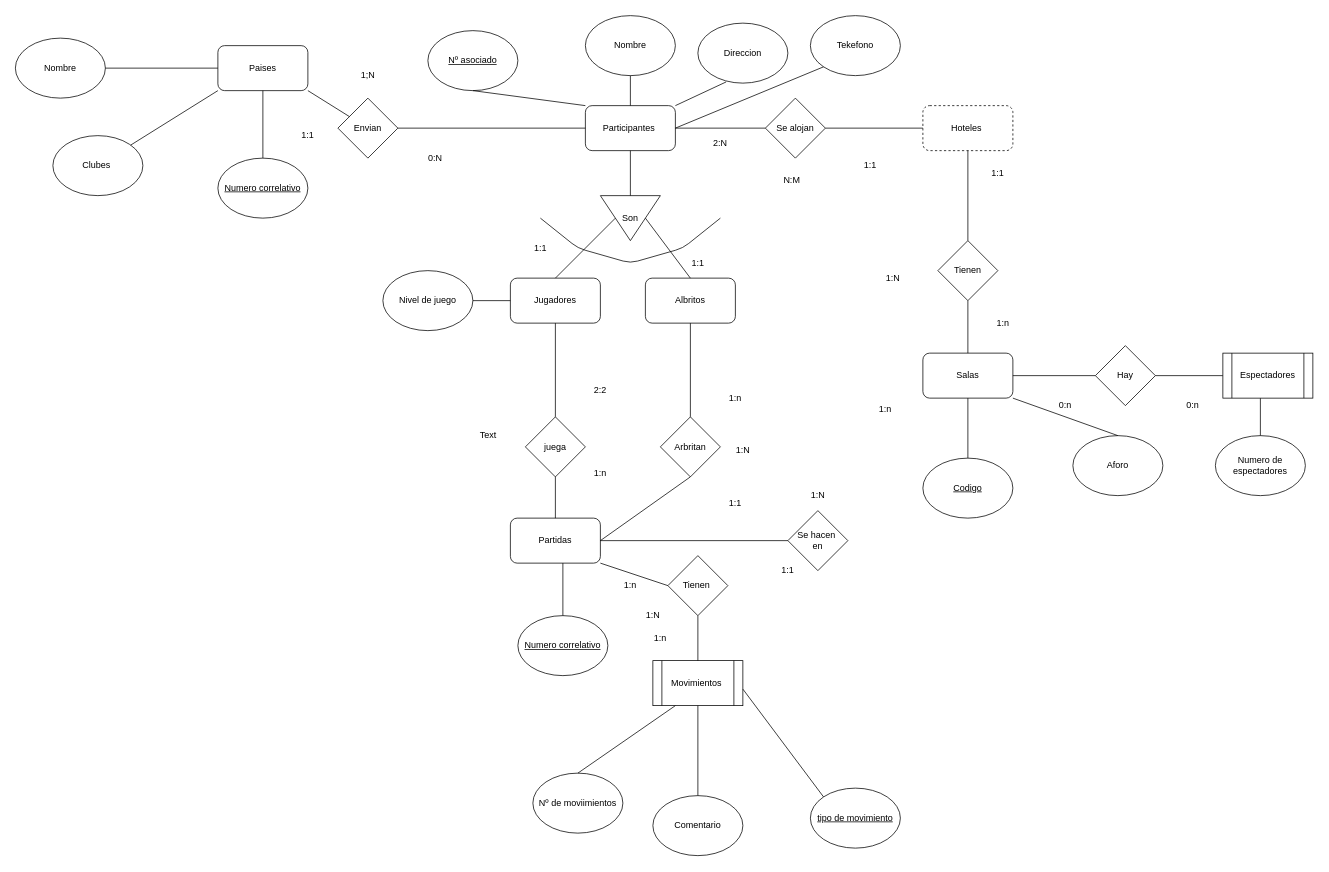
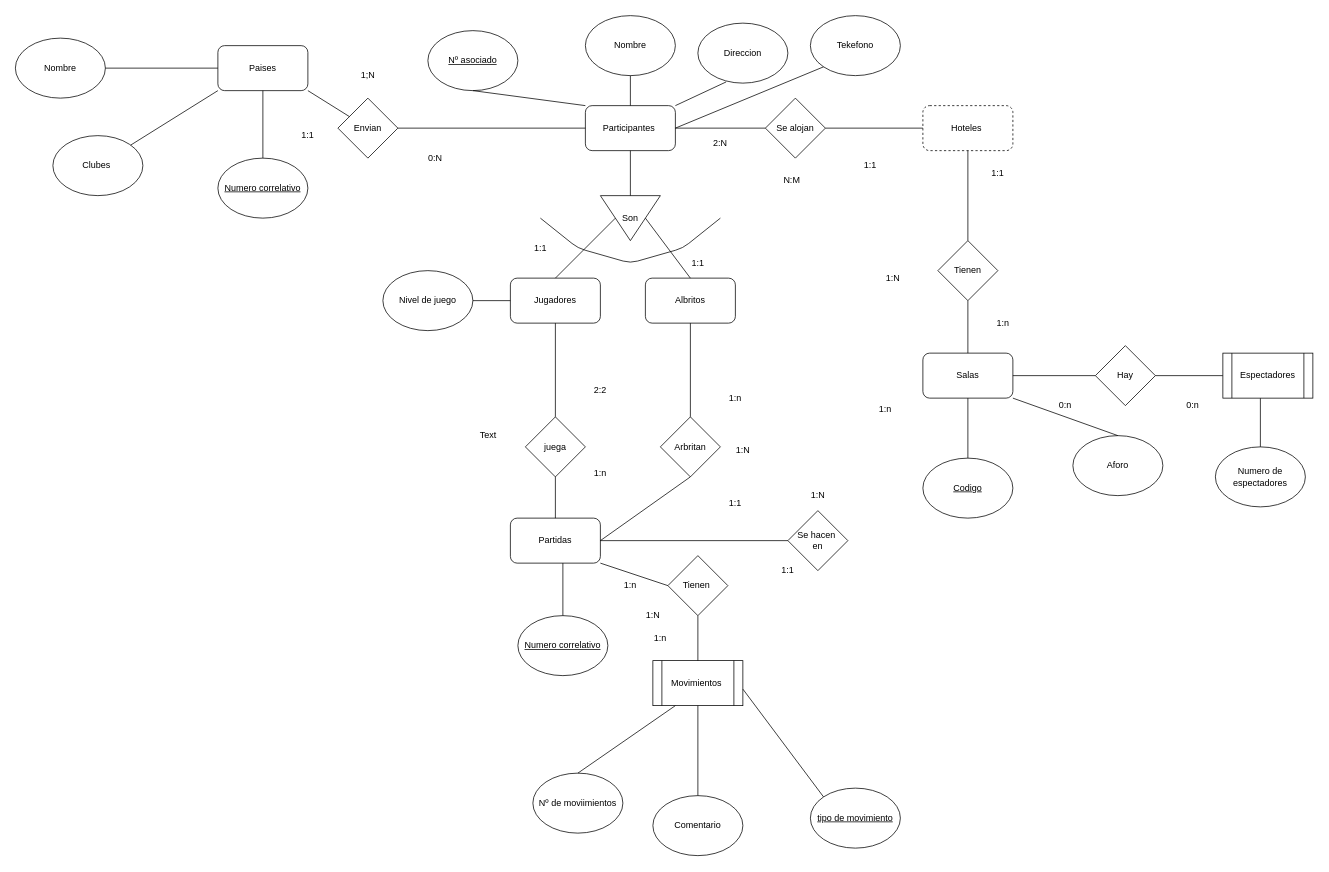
(1260, 465) -> (1260, 477)
